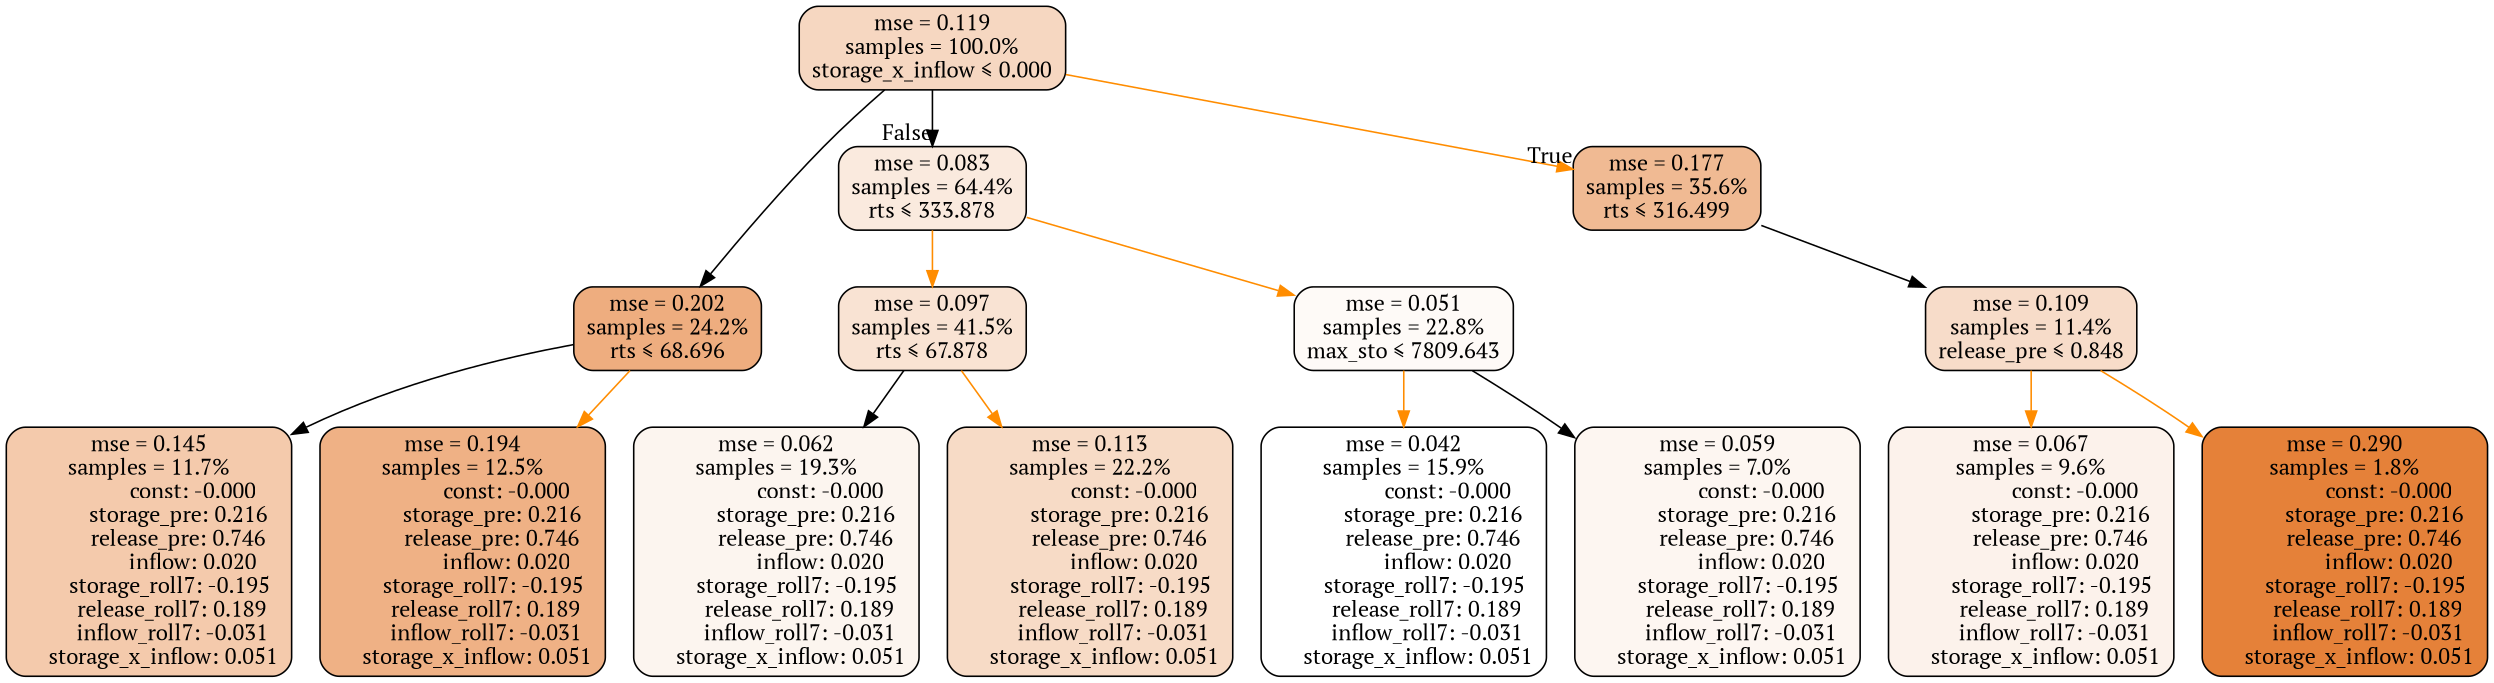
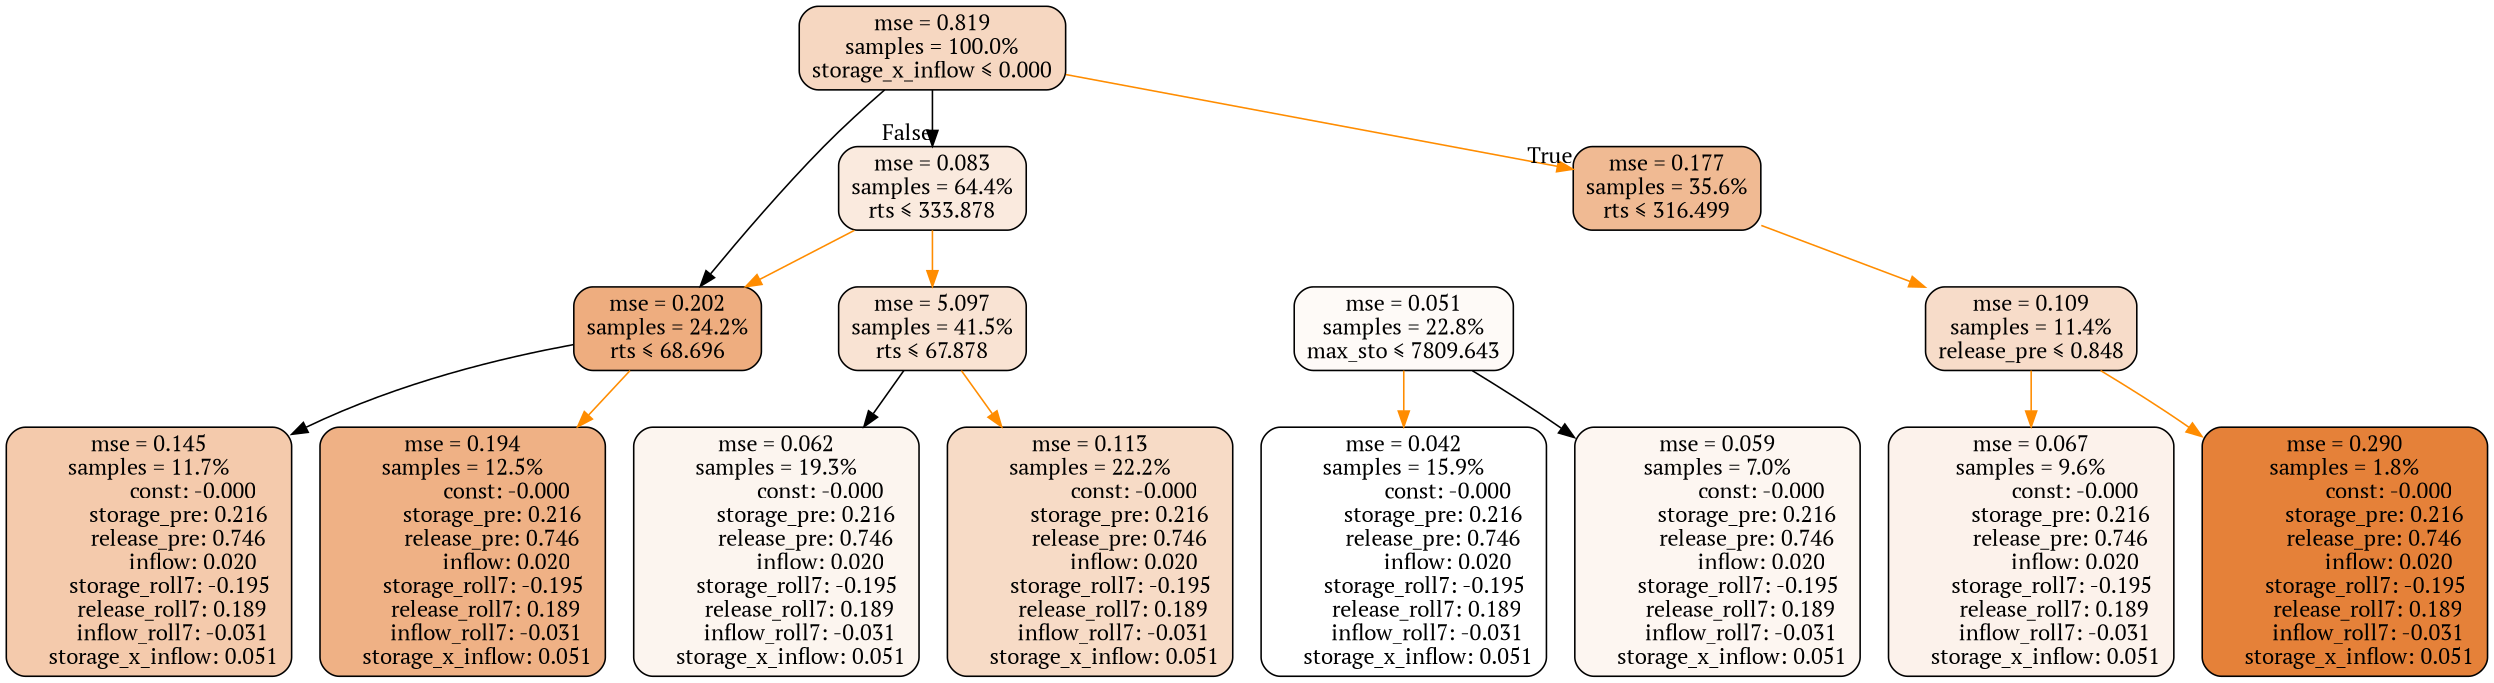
(932, 48) -> (932, 48)
(1153, 254) -> (807, 255)
(1836, 254) -> (1836, 254)
(932, 329) -> (932, 329)
